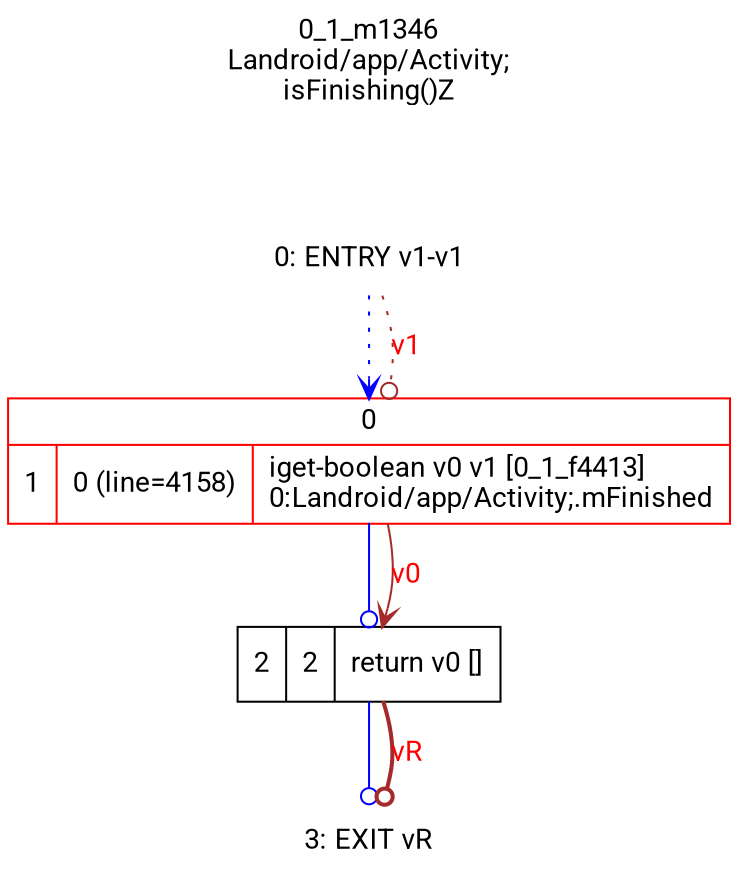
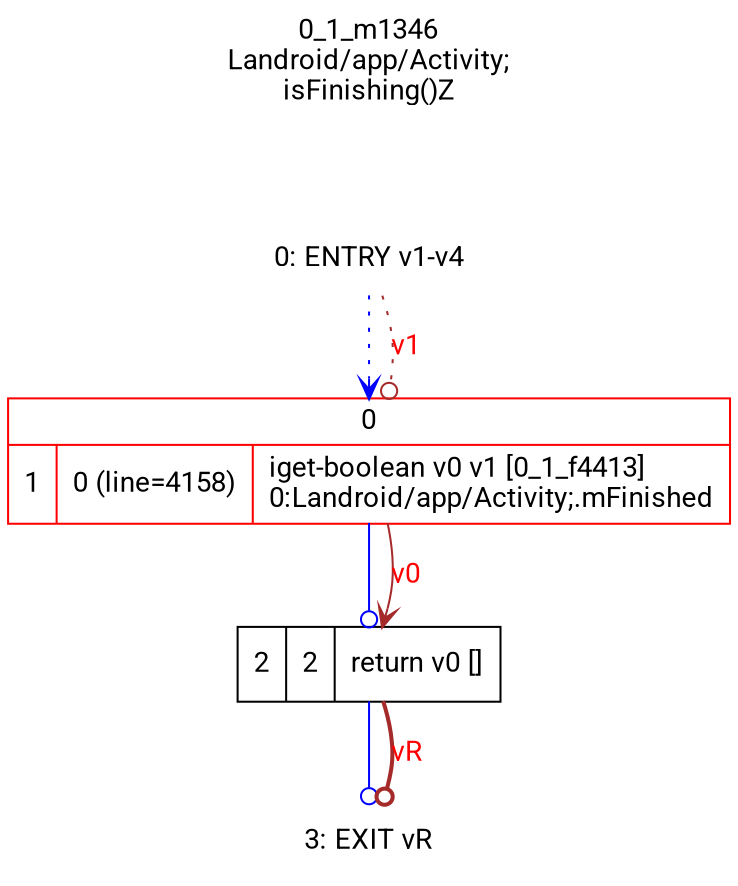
(369, 259) -> (369, 259)
